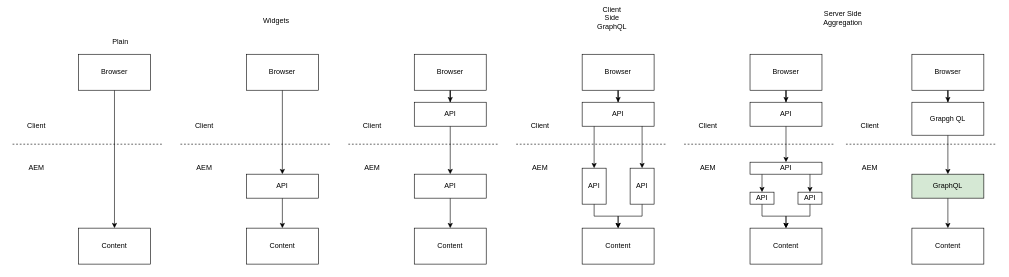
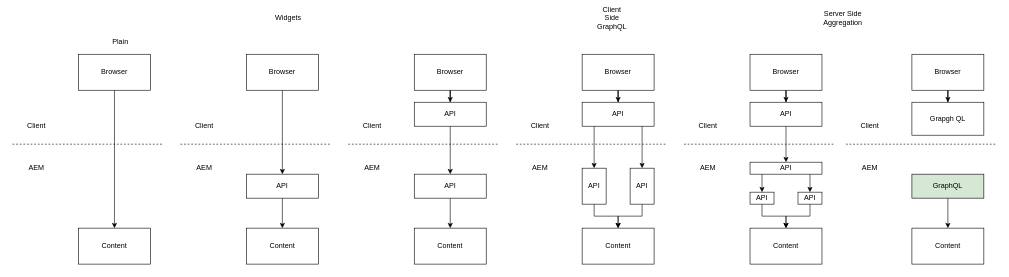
(276, 21) -> (288, 18)
(948, 168) -> none
